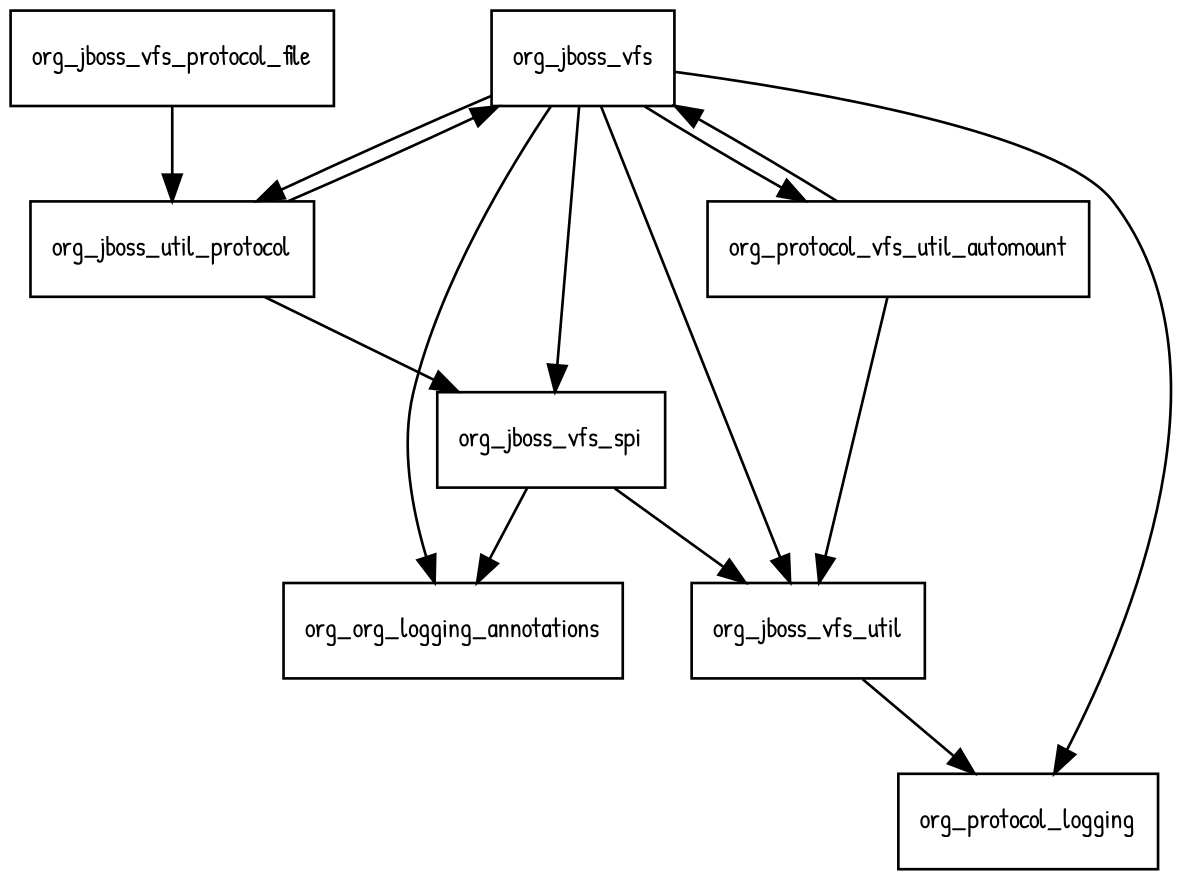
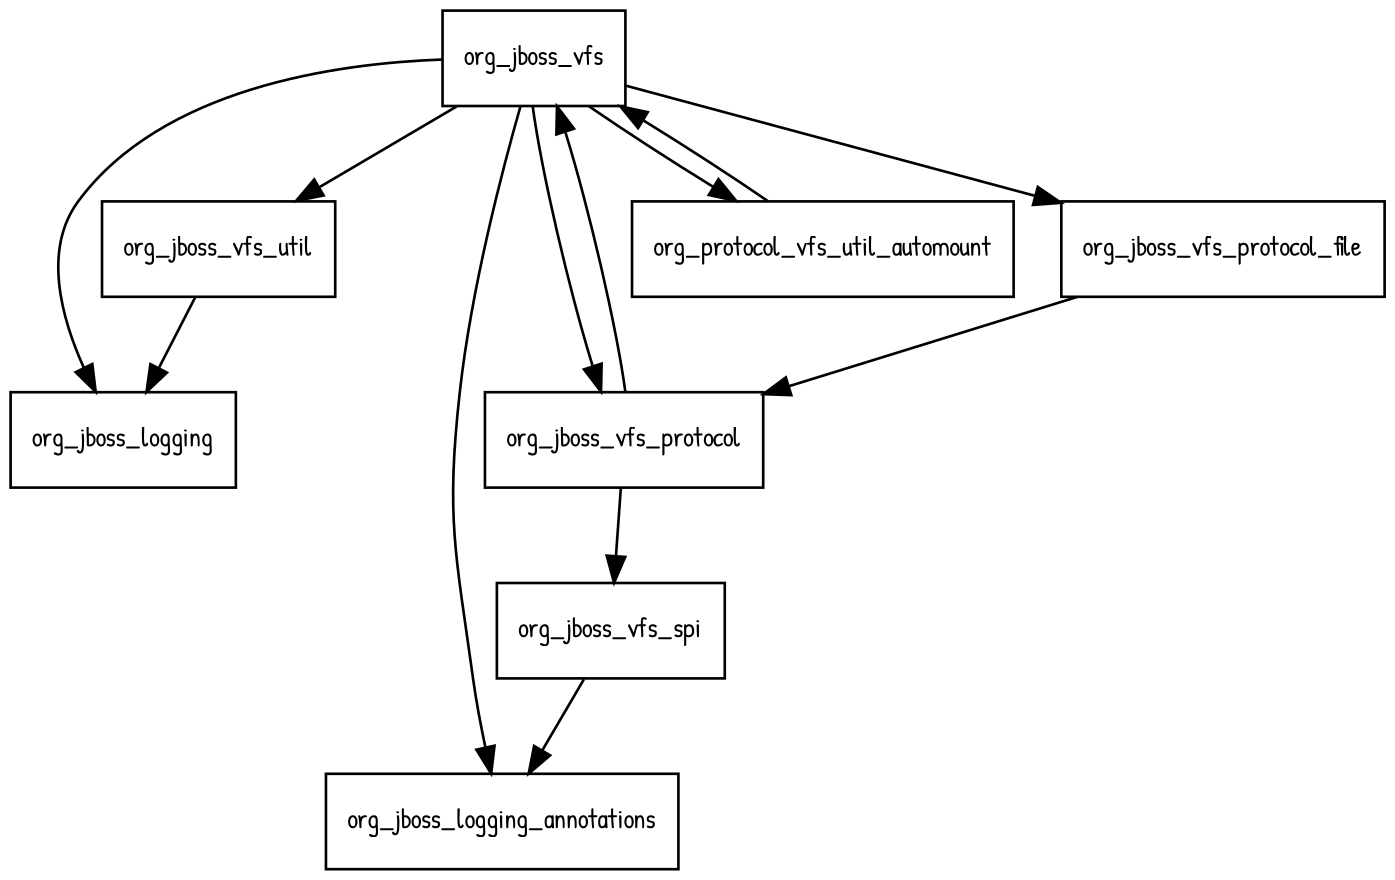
(568, 236) -> (830, 141)
(172, 249) -> (624, 440)
(856, 427) -> none
(669, 527) -> none
(453, 631) -> (502, 822)
(1028, 822) -> (123, 440)
